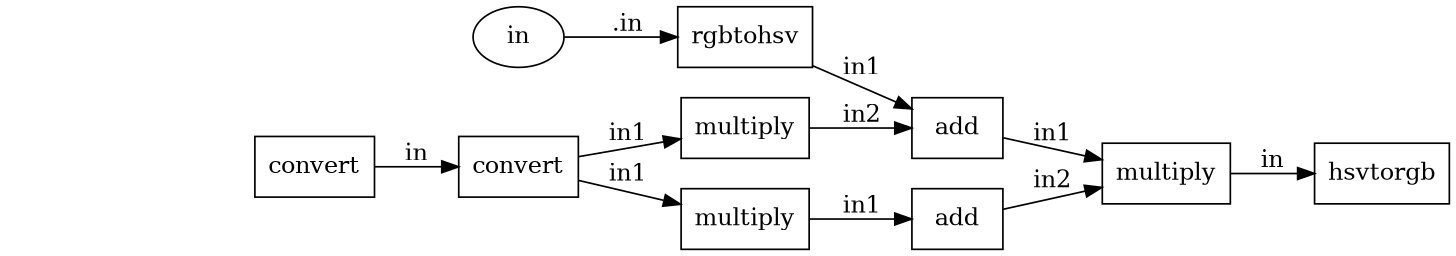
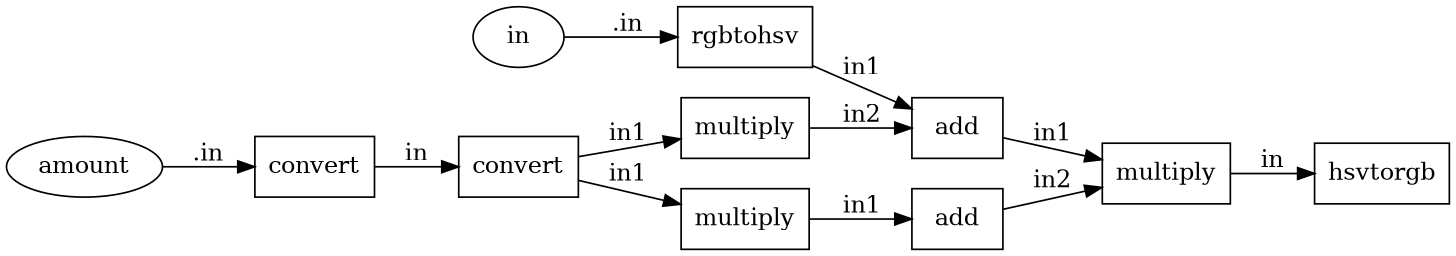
none -> (84, 167)
